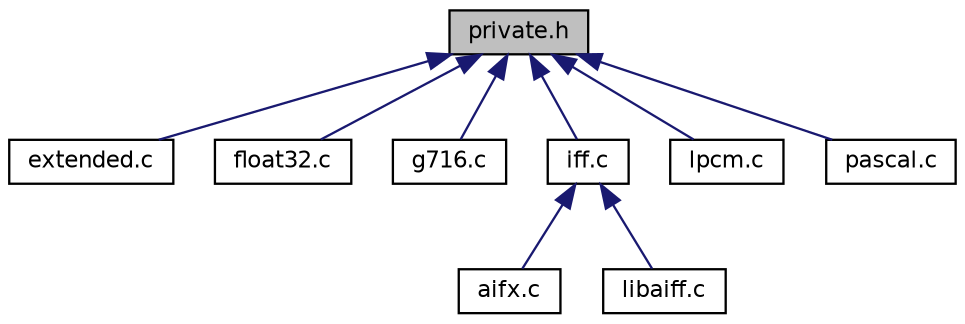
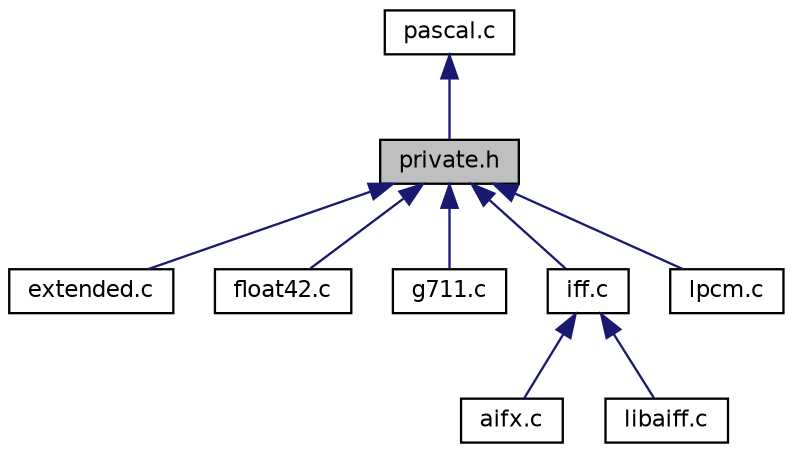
(716, 101) -> (450, 109)
(283, 162) -> (283, 291)
(450, 162) -> (450, 291)
